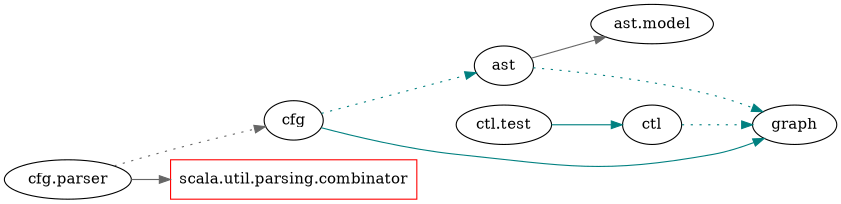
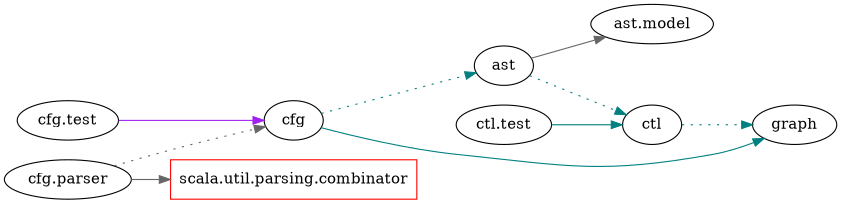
(644, 81) -> (573, 93)
none -> (68, 120)
